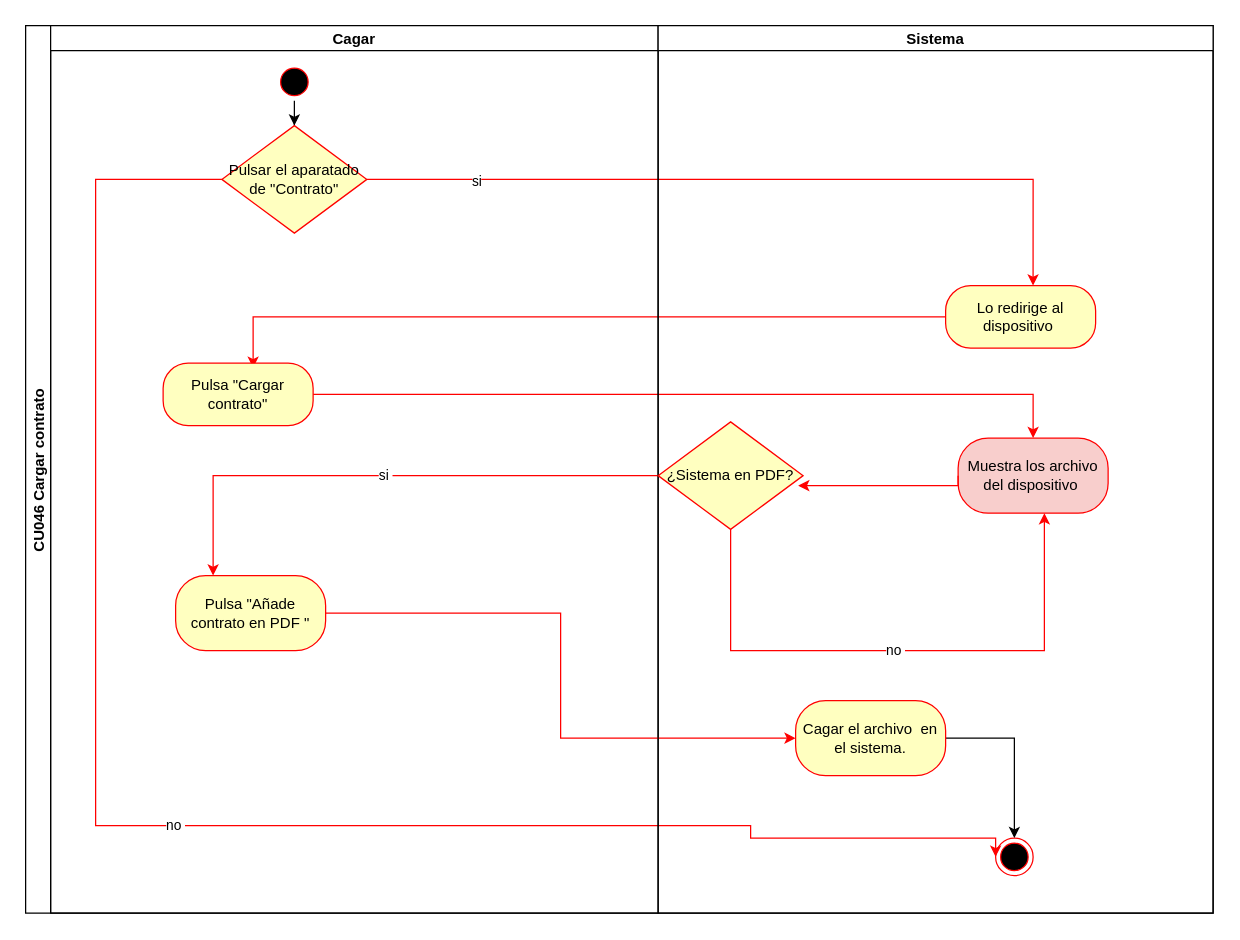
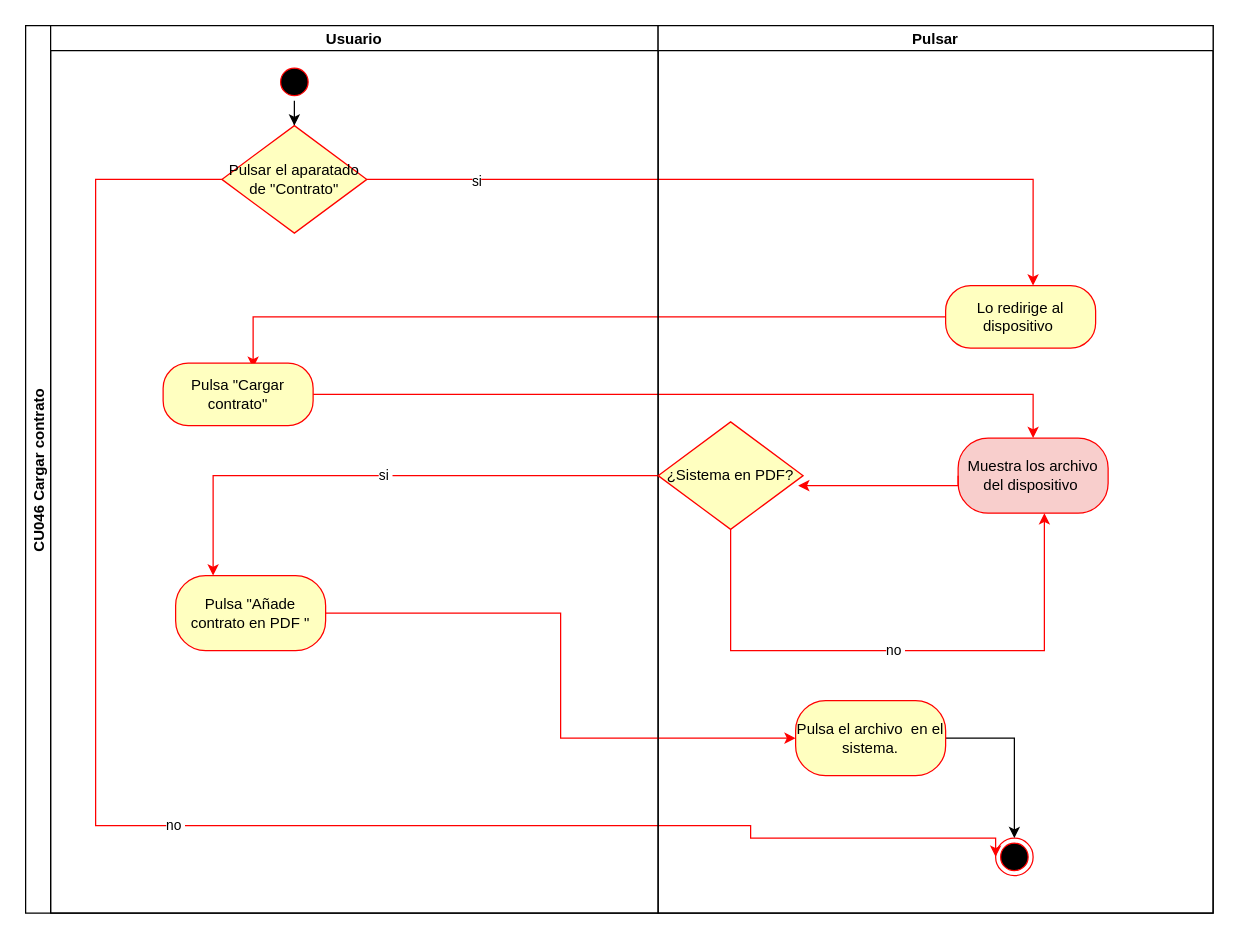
(354, 39) -> (354, 39)
(935, 39) -> (935, 39)
(871, 738) -> (871, 738)
